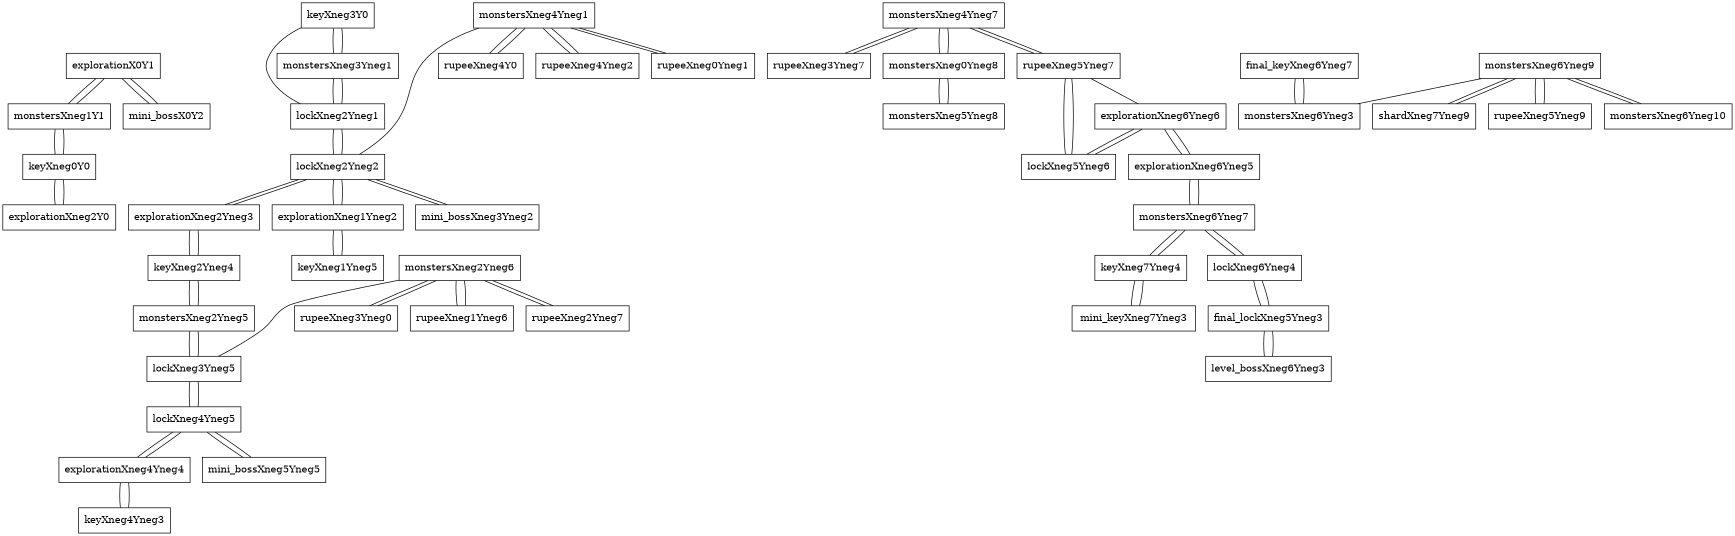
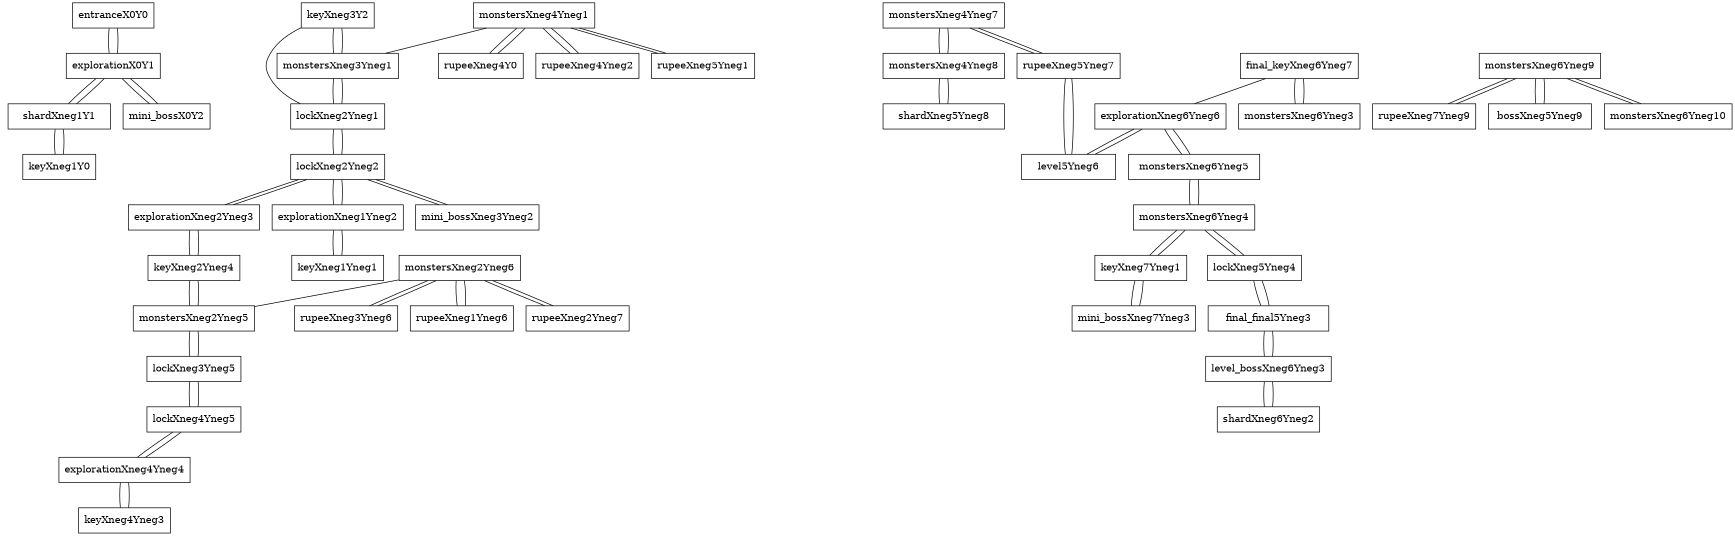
none -> (113, 15)
(338, 15) -> (338, 15)
(703, 66) -> (703, 66)
(819, 66) -> none
(944, 66) -> (944, 66)
(412, 84) -> (436, 41)
(1114, 91) -> (1230, 91)
(1420, 91) -> none
(59, 116) -> (59, 116)
(944, 116) -> (944, 116)
(1424, 116) -> (1424, 116)
(1540, 116) -> (1540, 116)
(59, 167) -> (59, 167)
(1069, 167) -> (1069, 167)
(1194, 167) -> (1194, 167)
(59, 217) -> none
(1194, 217) -> (1194, 217)
(338, 268) -> (338, 268)
(1141, 268) -> (1141, 268)
(1254, 268) -> (1254, 268)
(301, 301) -> (327, 293)
(346, 318) -> (346, 318)
(1134, 318) -> (1134, 318)
(1268, 318) -> (1268, 318)
none -> (1268, 419)
(264, 470) -> none
